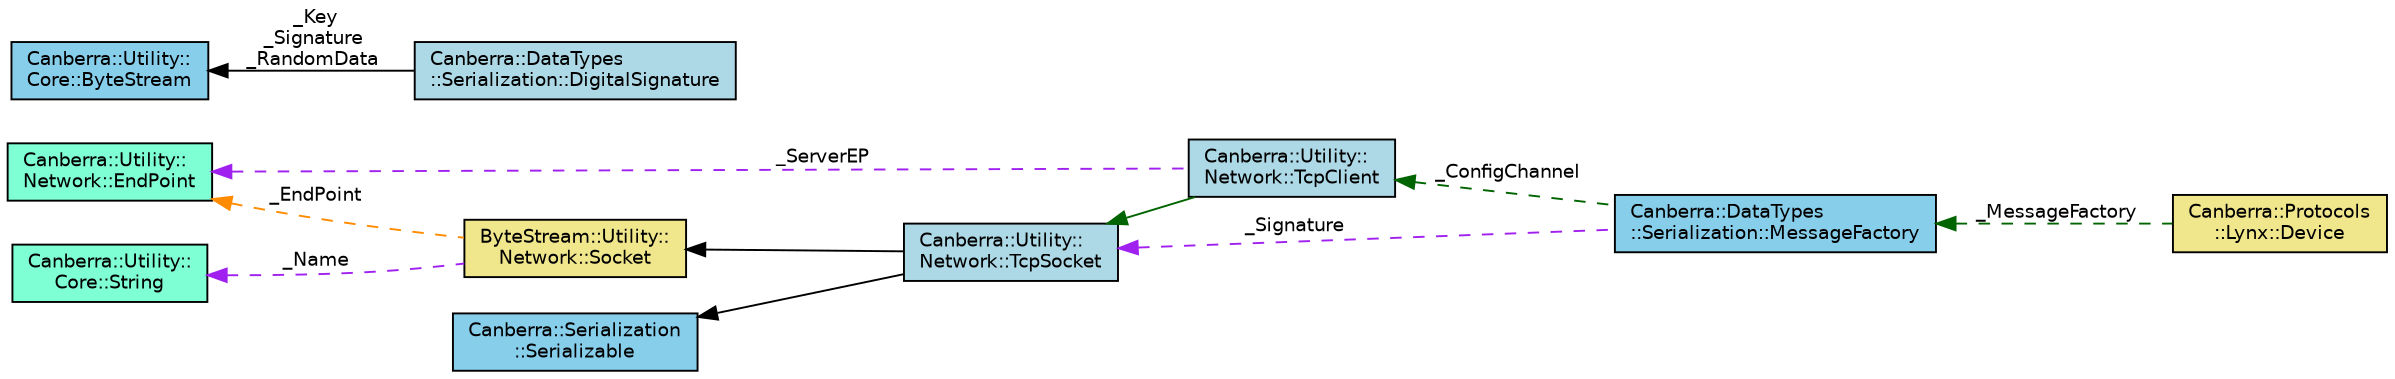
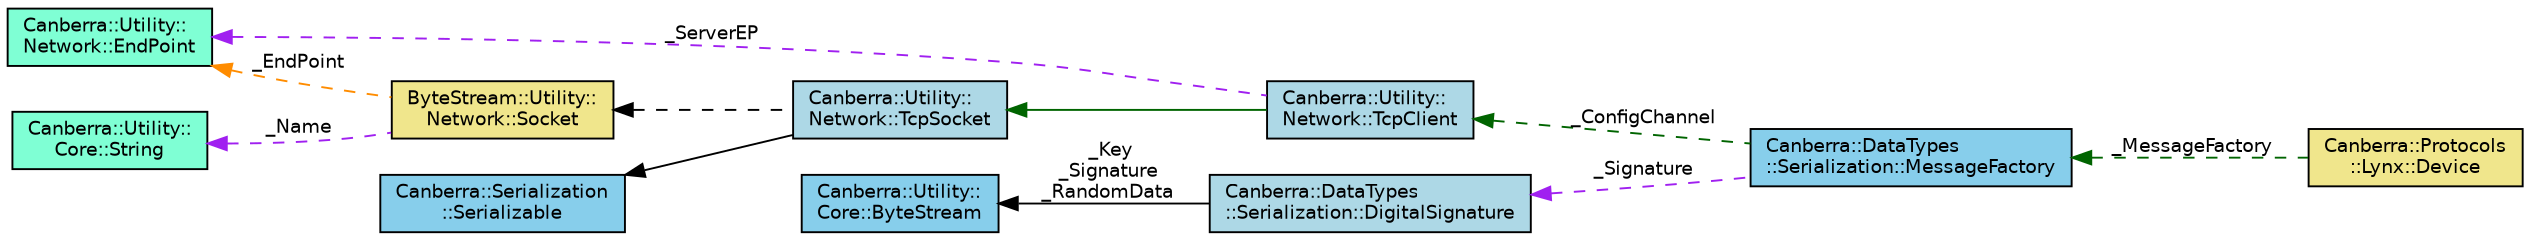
(1376, 239) -> (1651, 186)
(805, 250) -> (713, 110)
